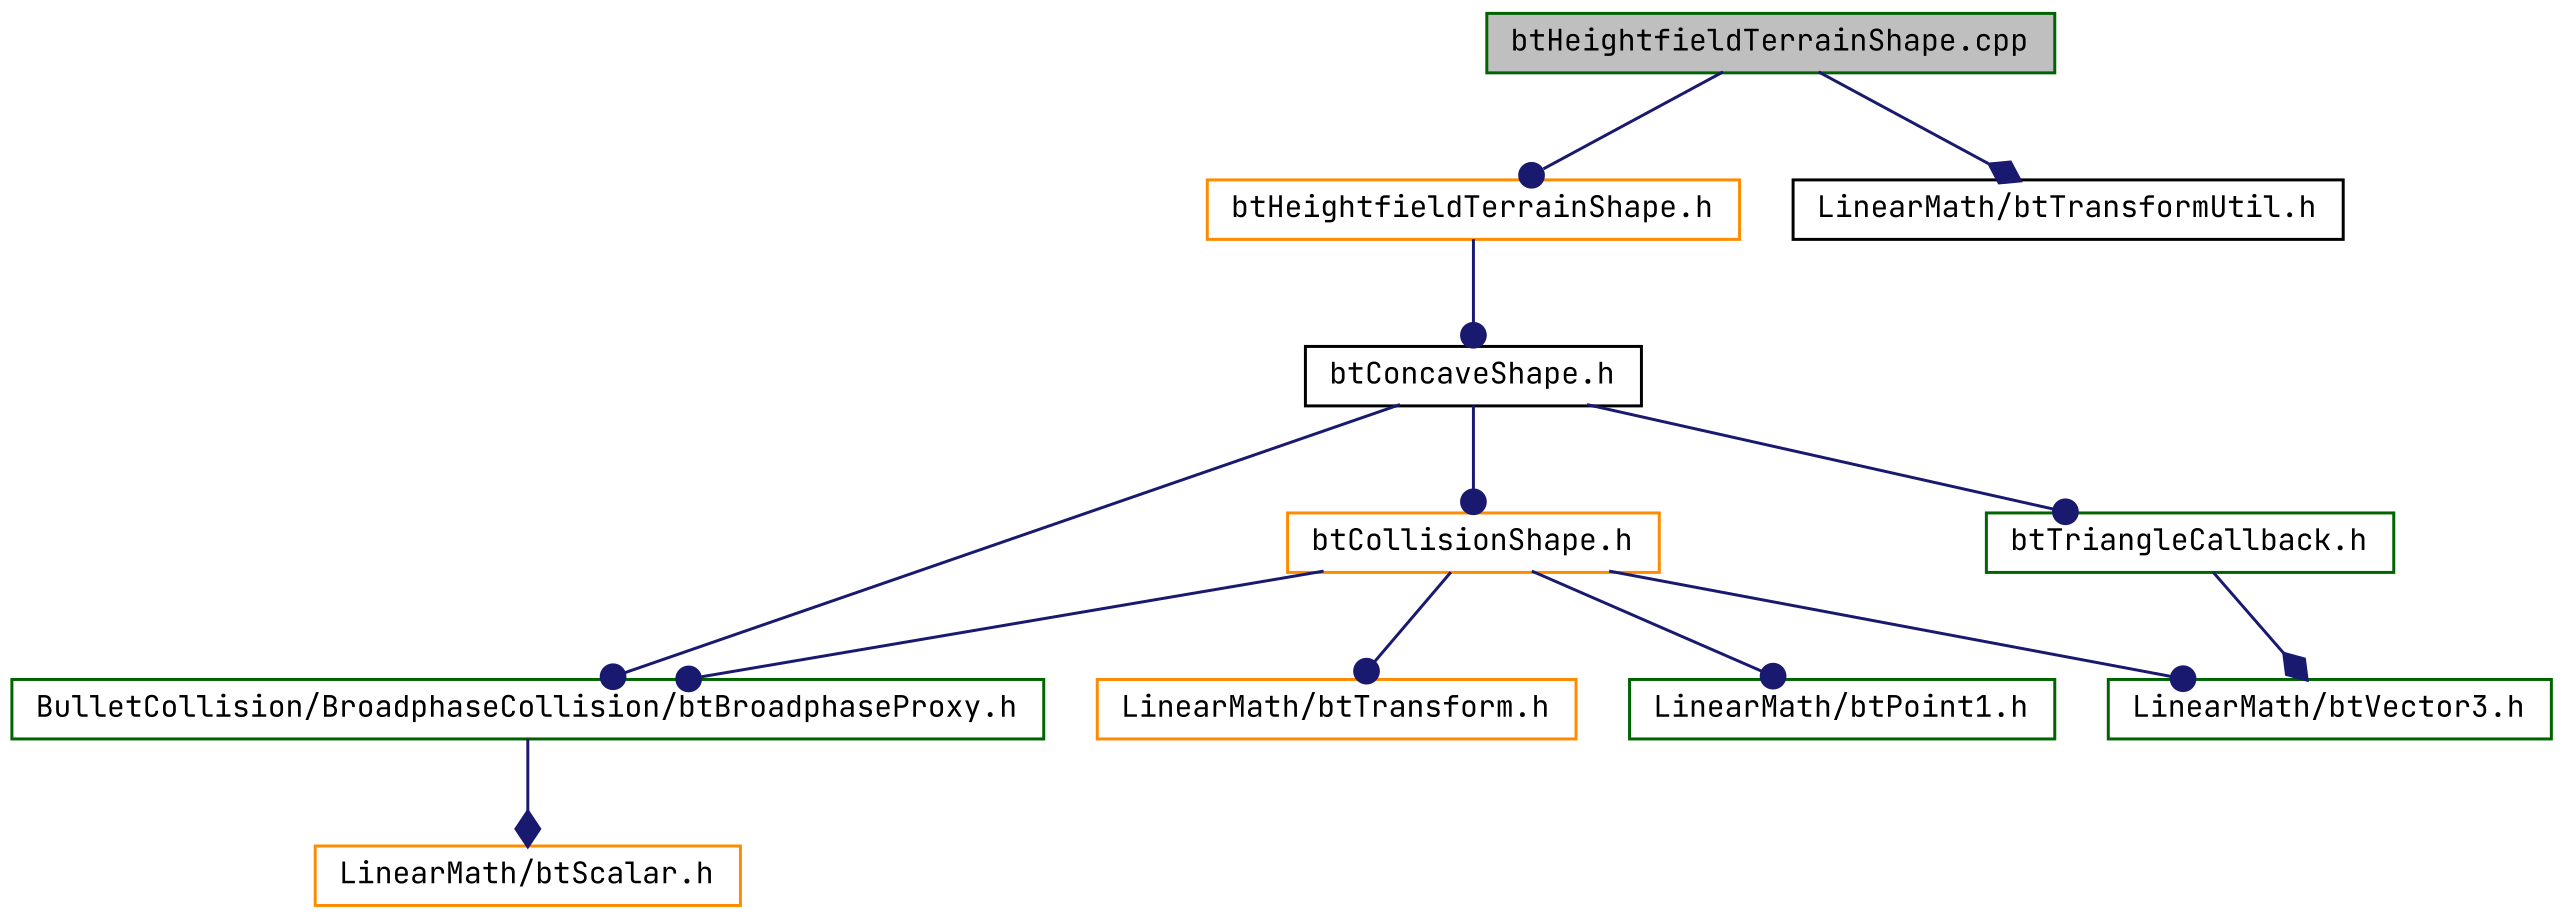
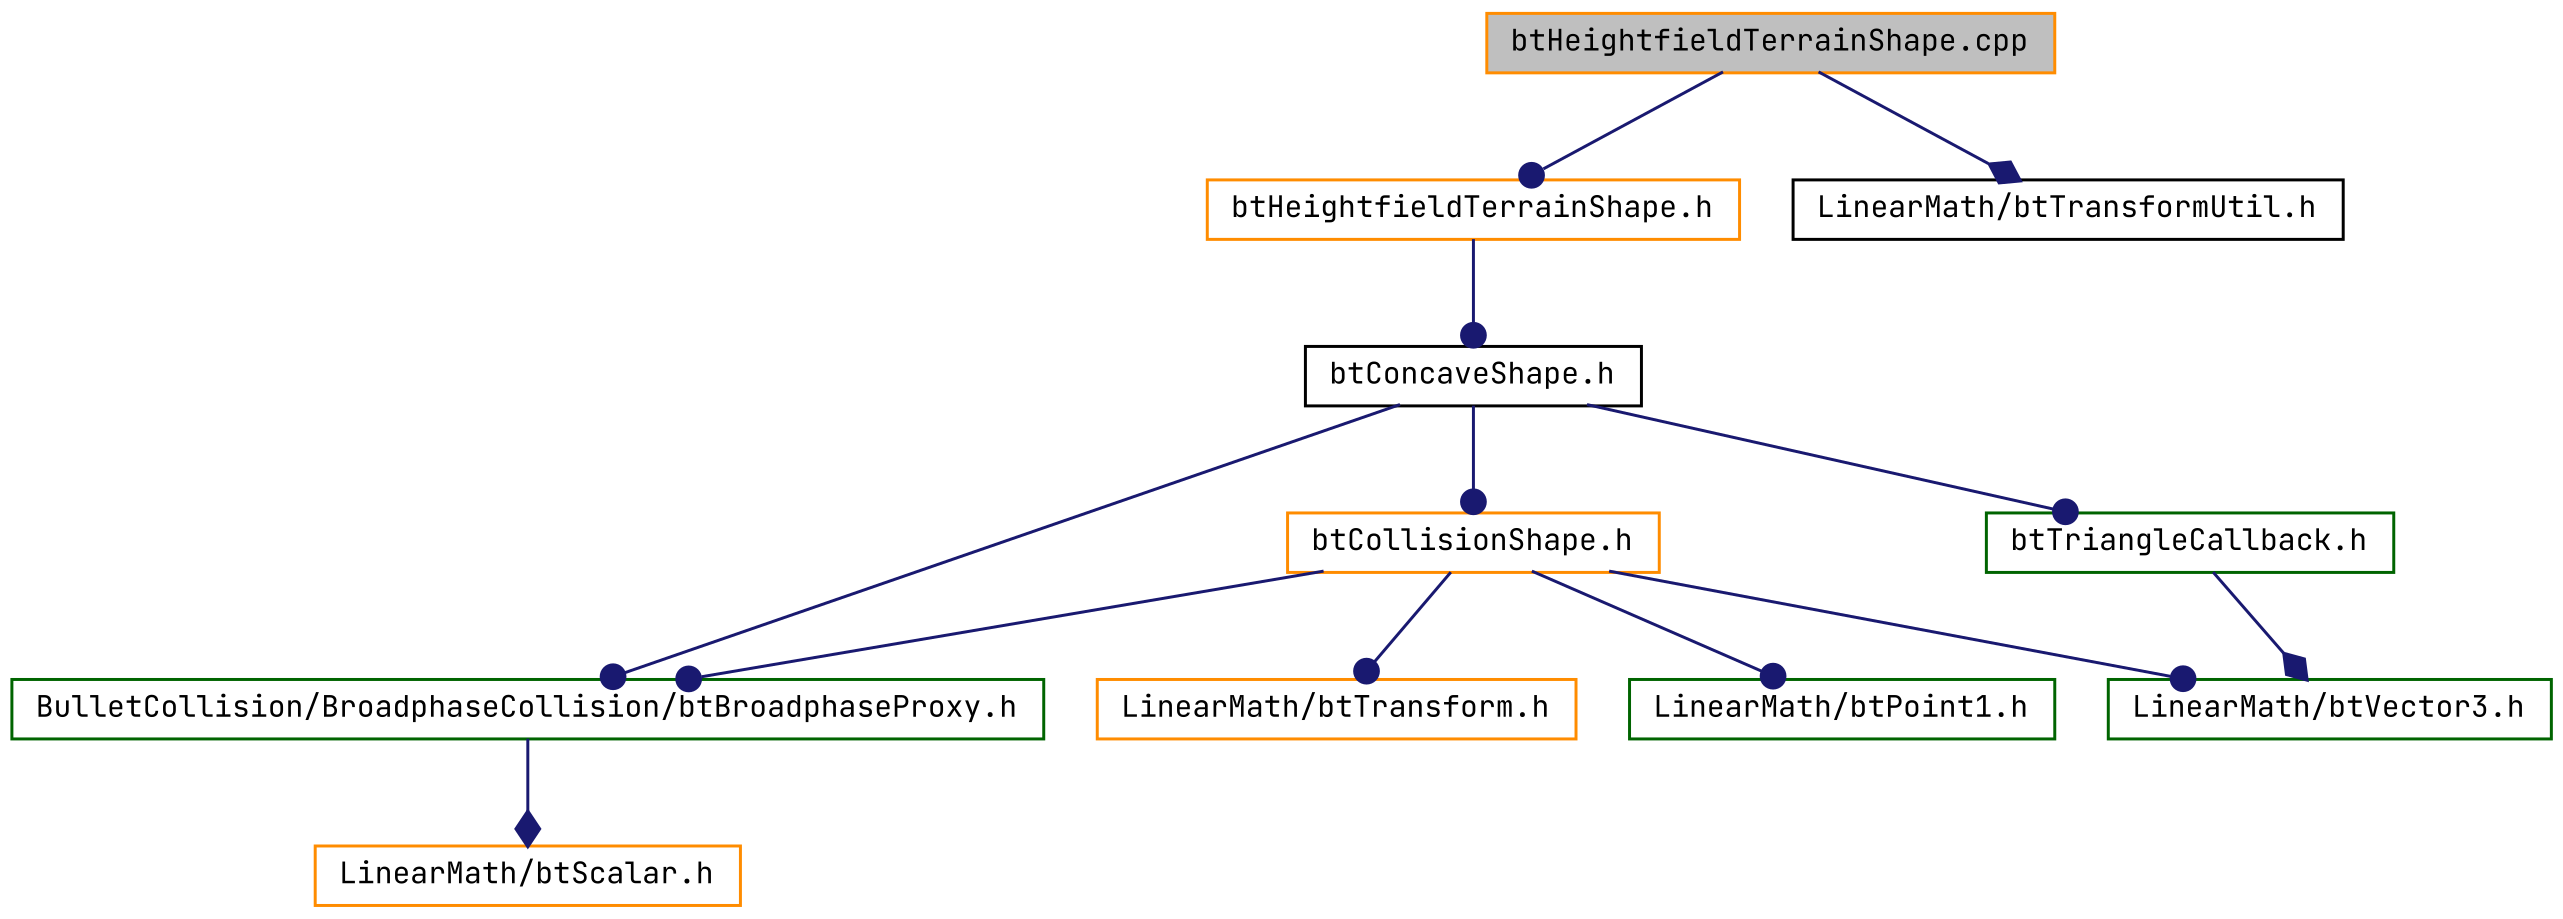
(1771, 43) -> (1771, 43)
